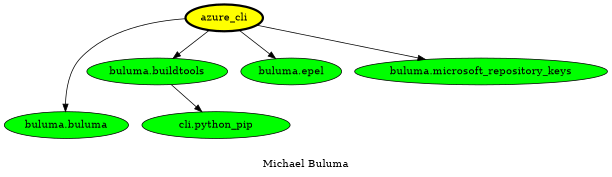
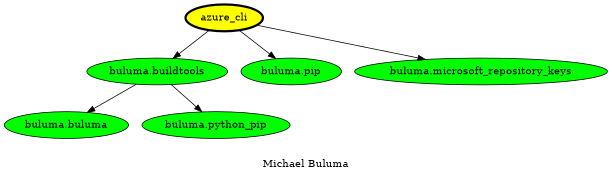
(107, 39) -> (115, 96)
(291, 71) -> (291, 71)
(216, 125) -> (216, 125)
